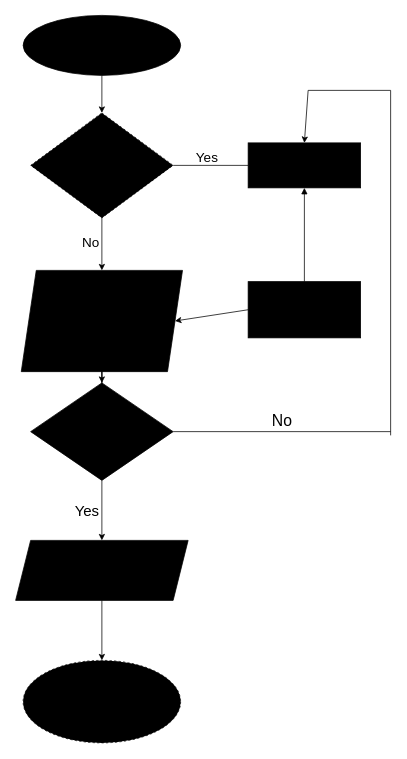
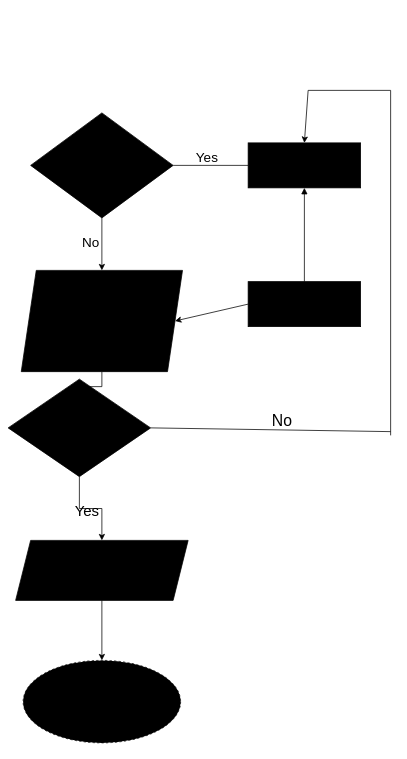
(102, 45) -> none
(102, 106) -> none
(102, 165) -> (102, 165)
(304, 310) -> (304, 304)
(102, 432) -> (79, 428)
